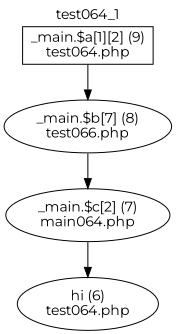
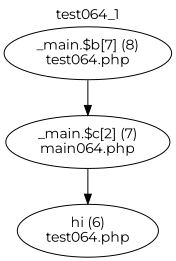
(88, 45) -> none
(88, 126) -> (88, 53)
